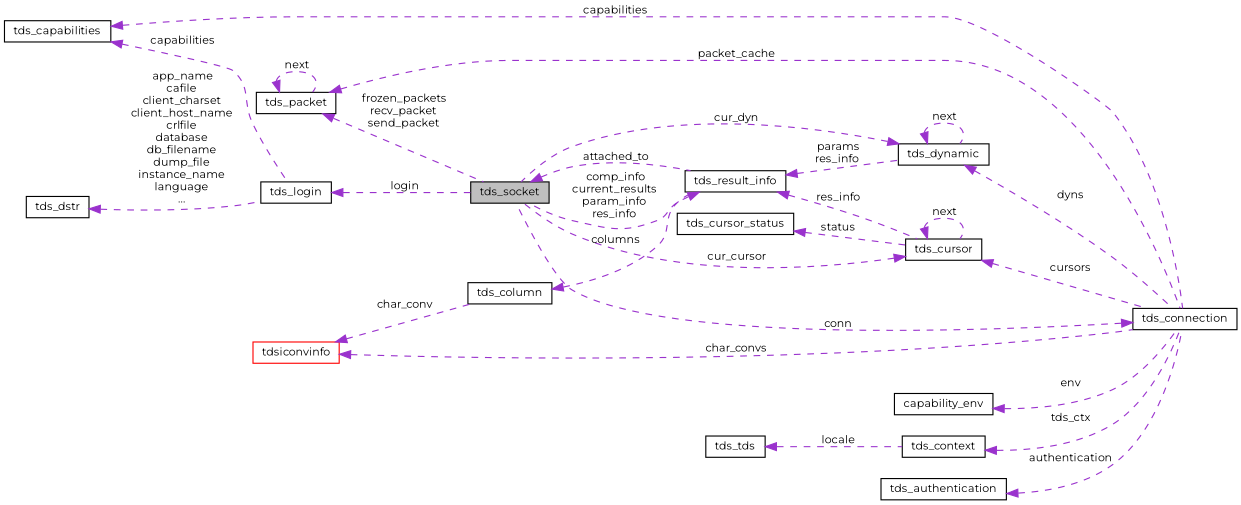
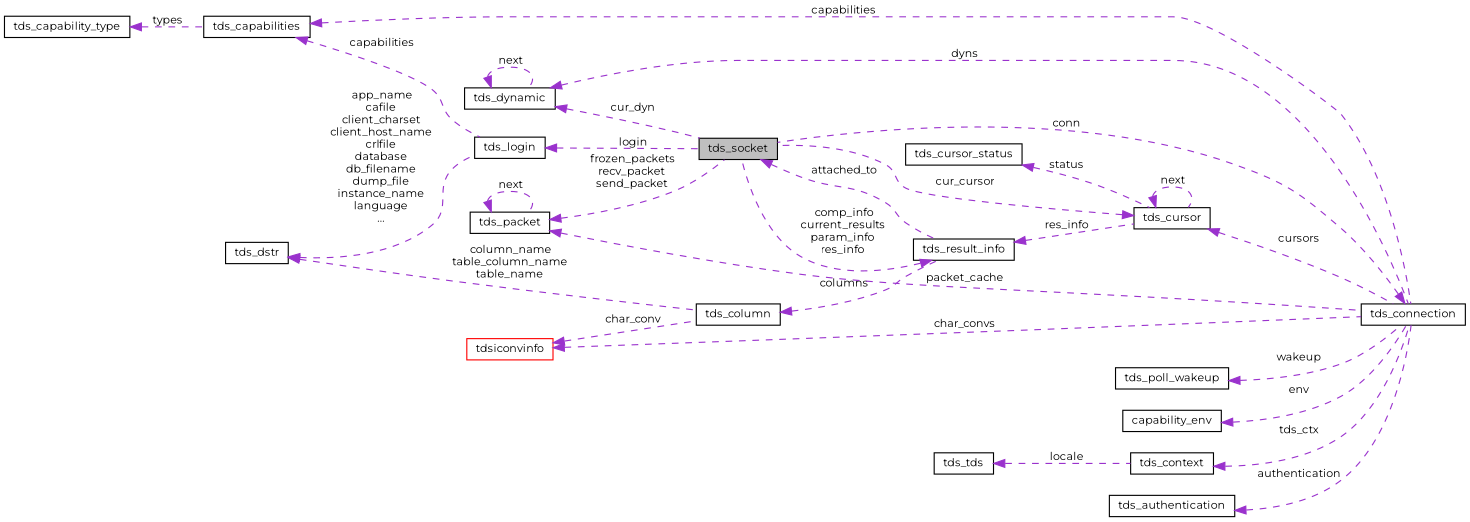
none -> (67, 27)
(848, 167) -> none
none -> (498, 287)
none -> (1172, 378)
